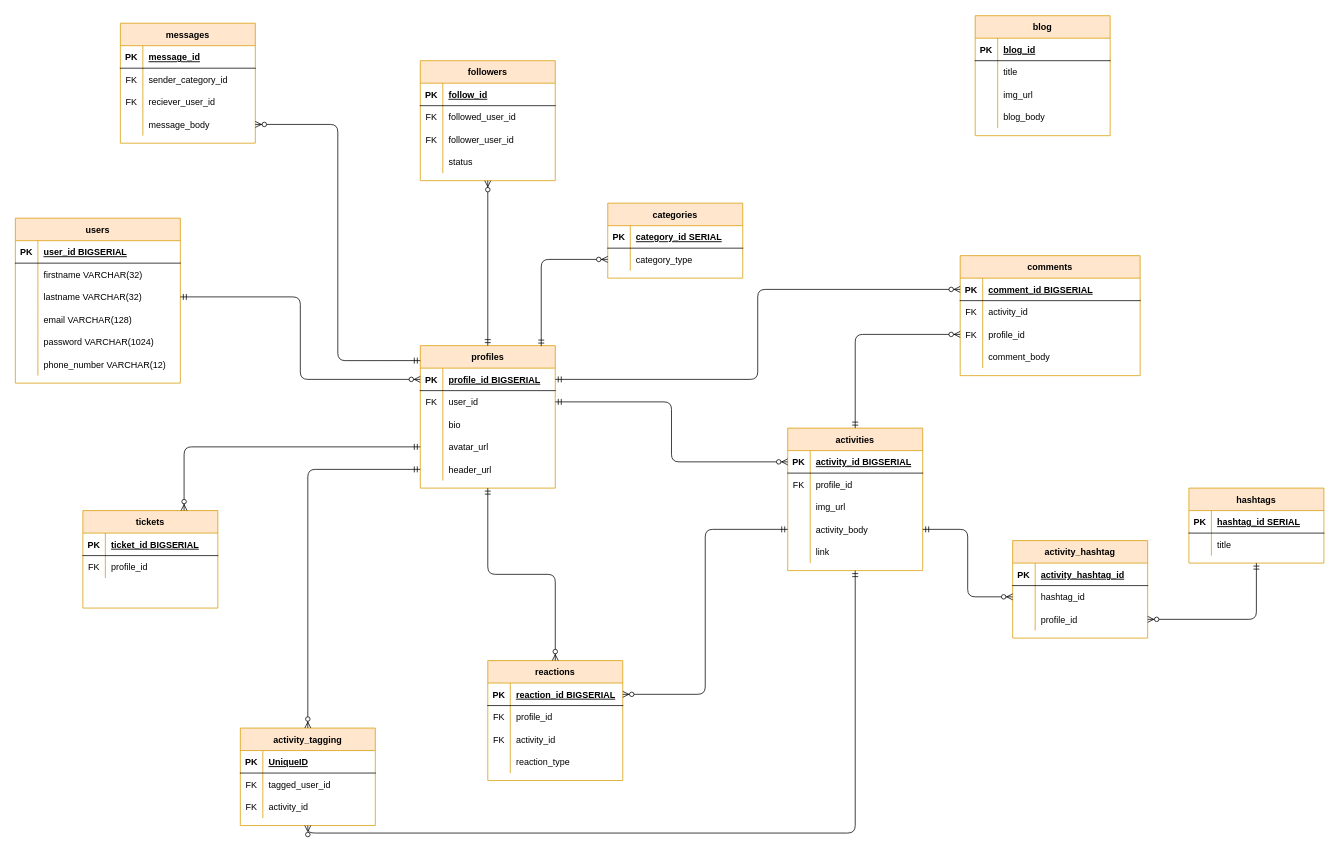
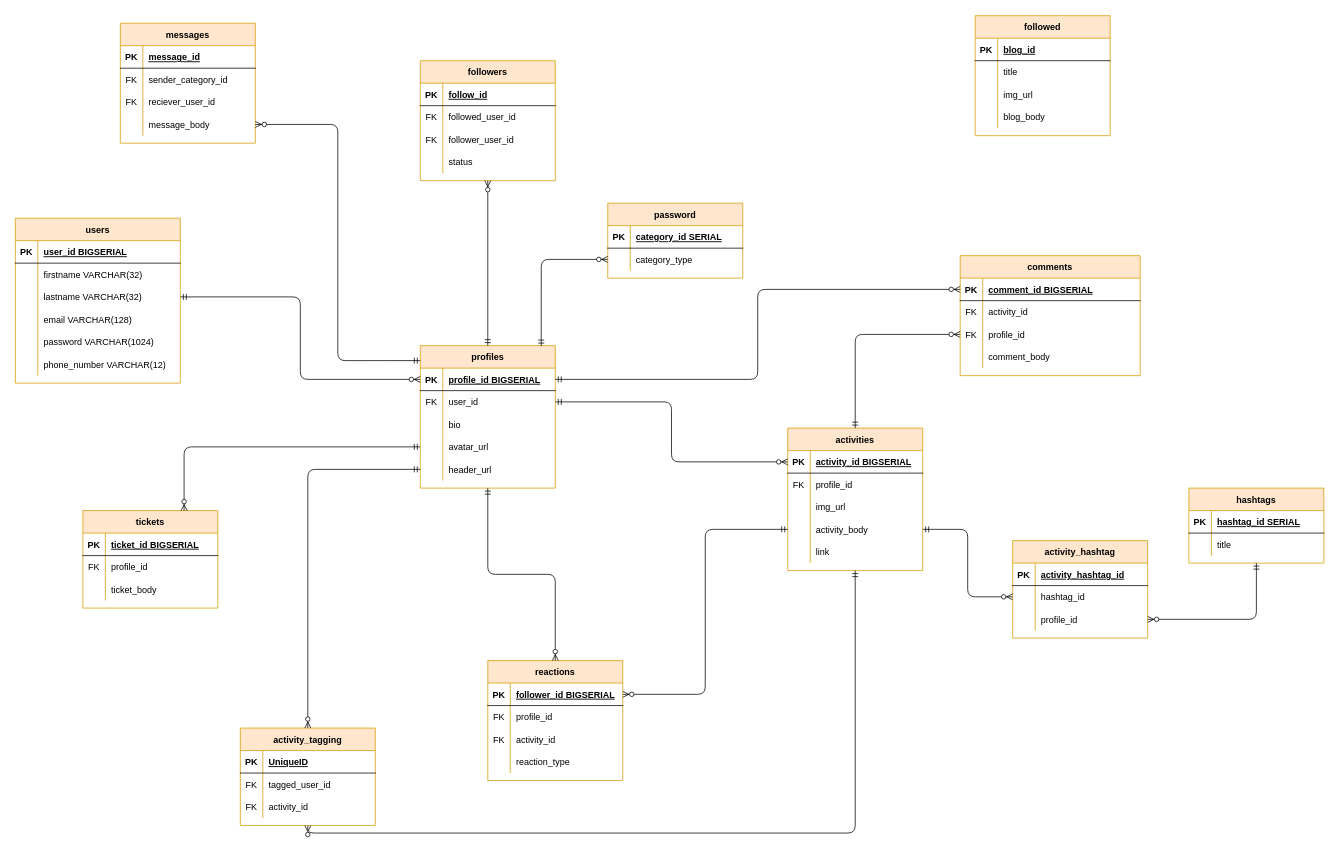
(1043, 27) -> (1043, 27)
(675, 215) -> (675, 215)
none -> (162, 589)
(565, 695) -> (564, 695)
